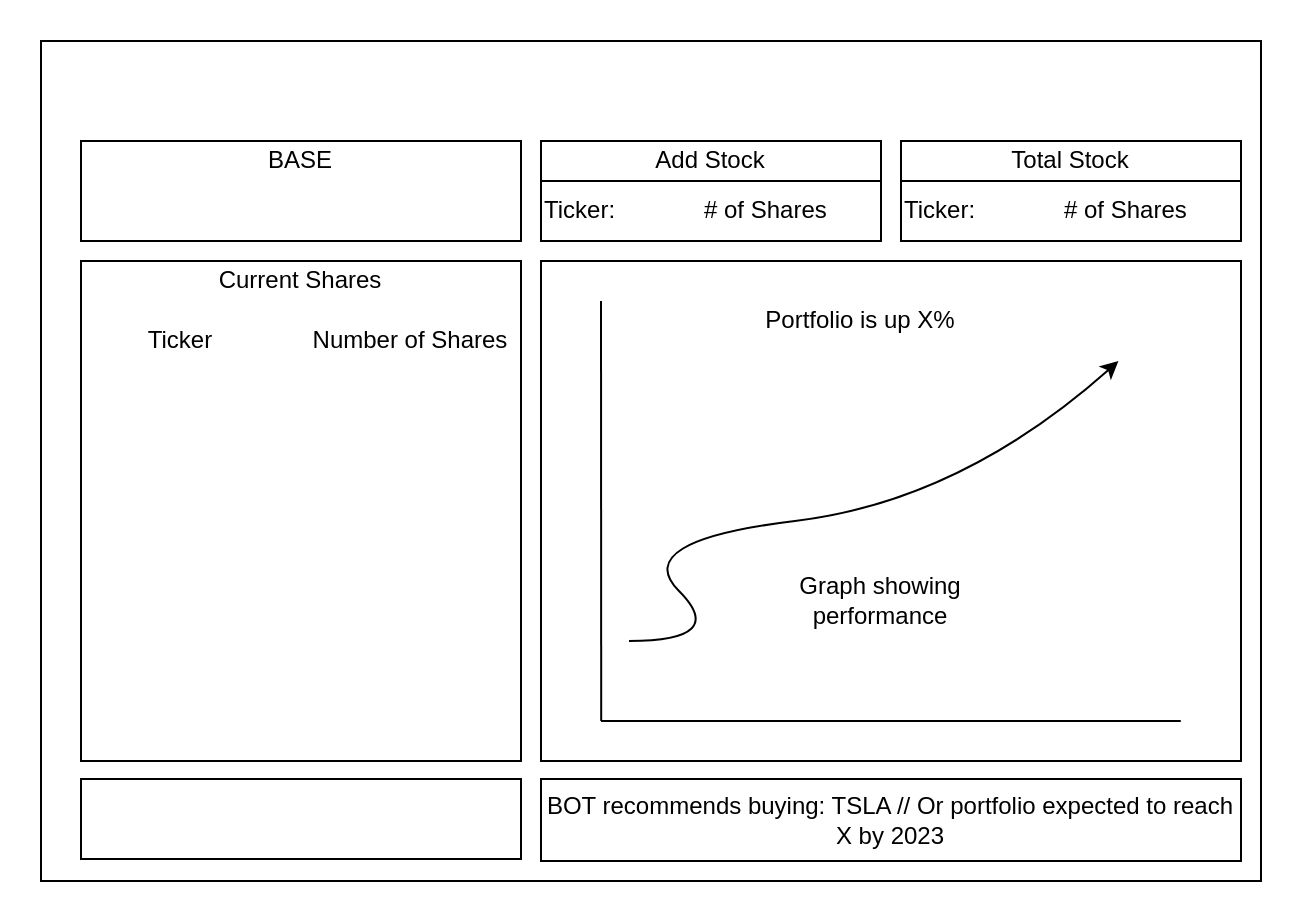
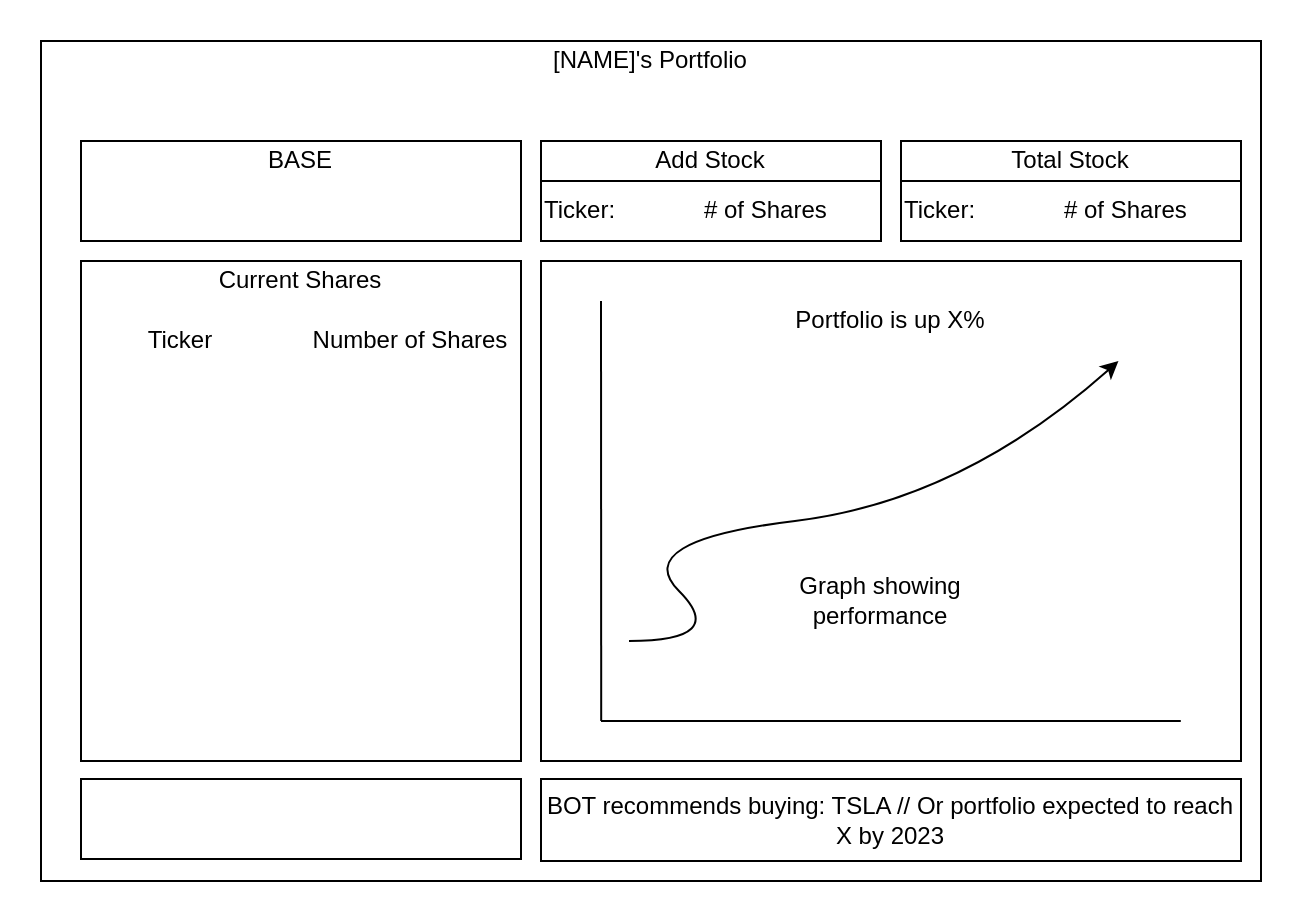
none -> (651, 61)
(861, 321) -> (891, 321)
